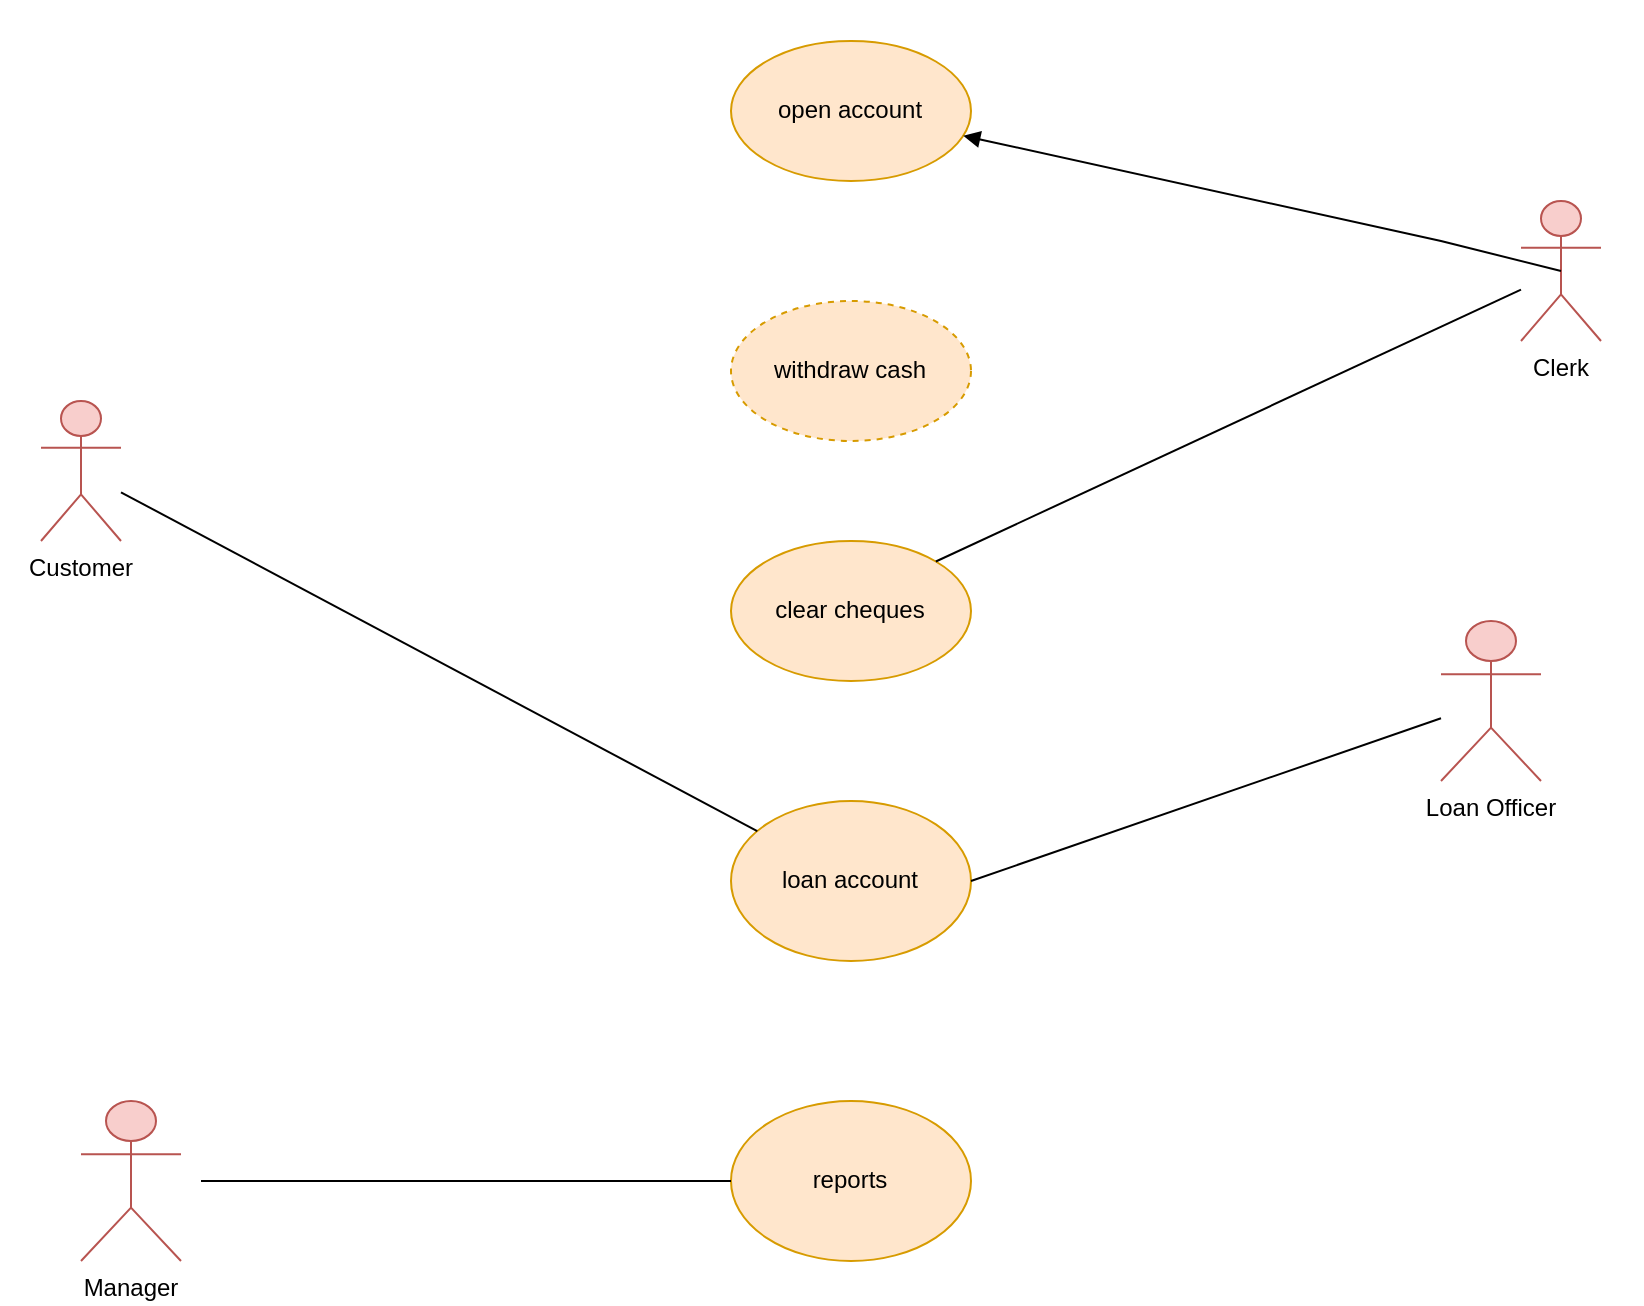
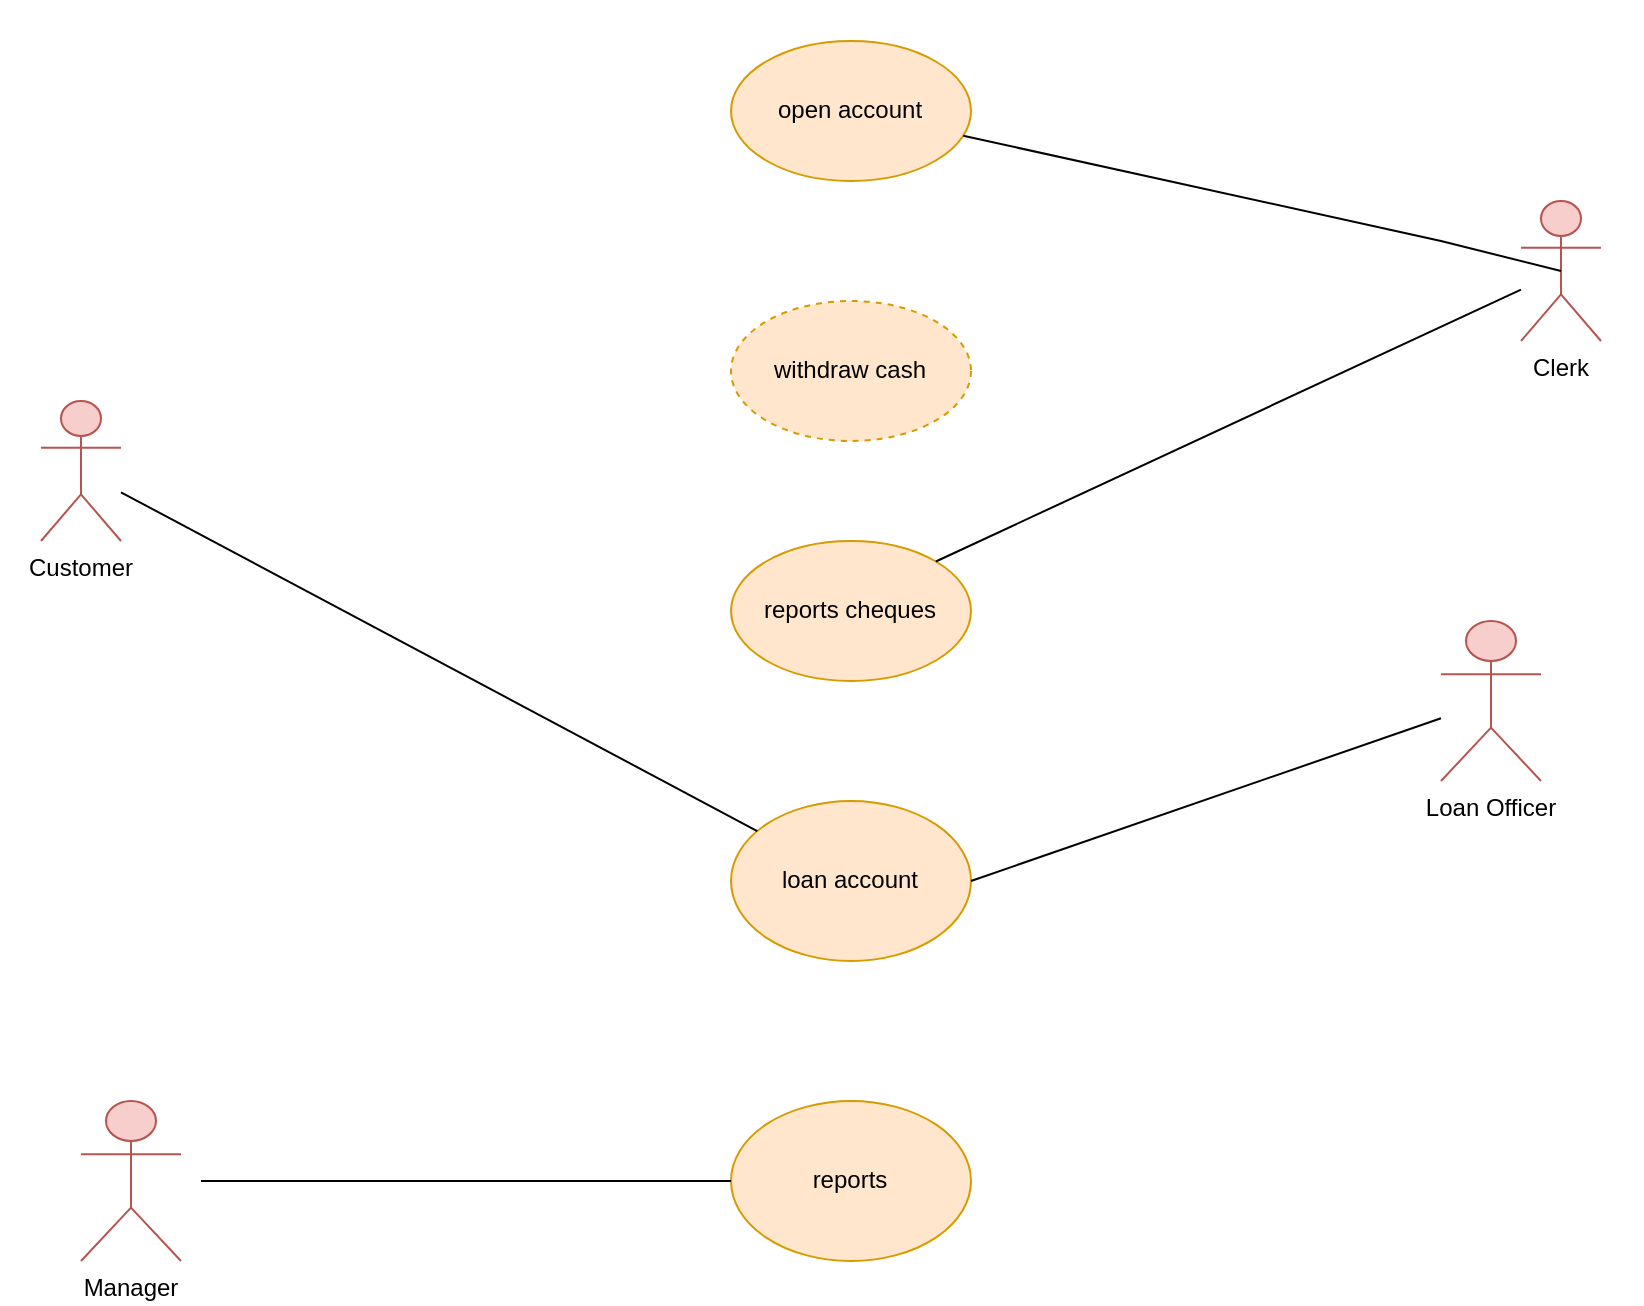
(980, 139) -> (972, 138)
(851, 611) -> (851, 611)
